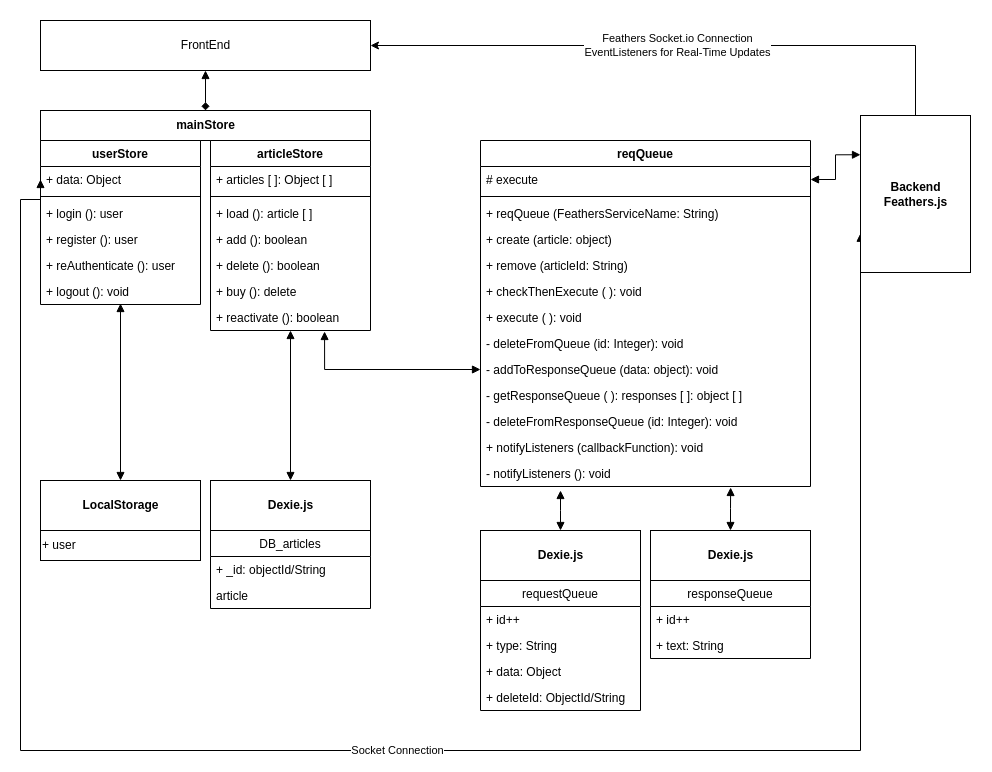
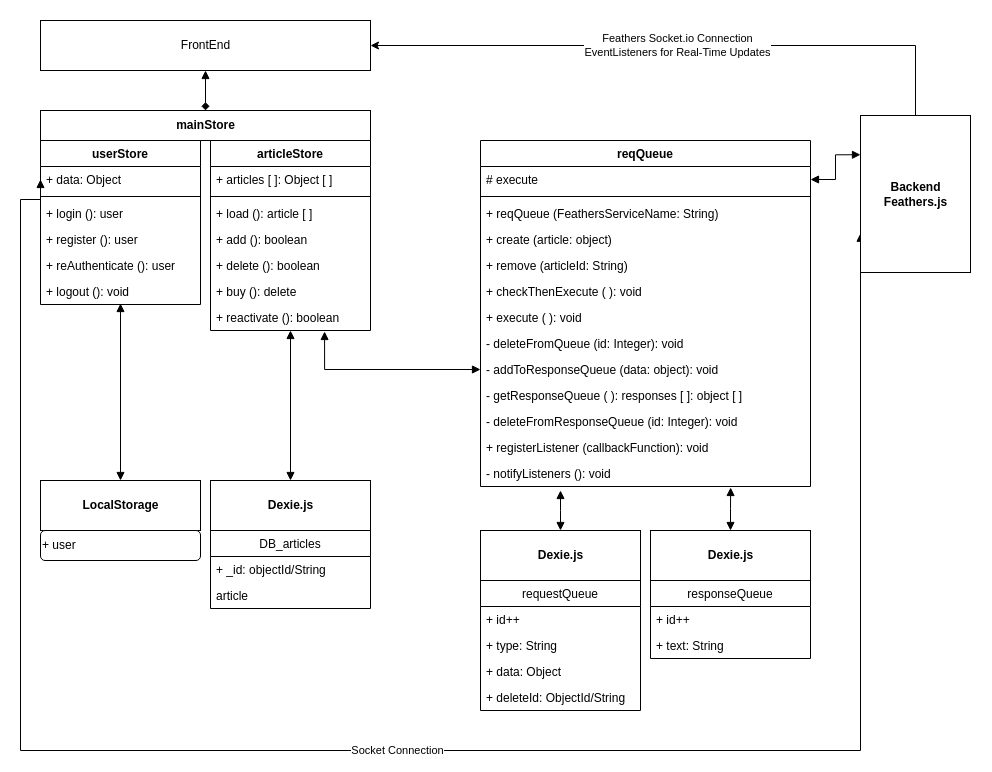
(612, 448) -> (615, 448)
(121, 546) -> (121, 546)
